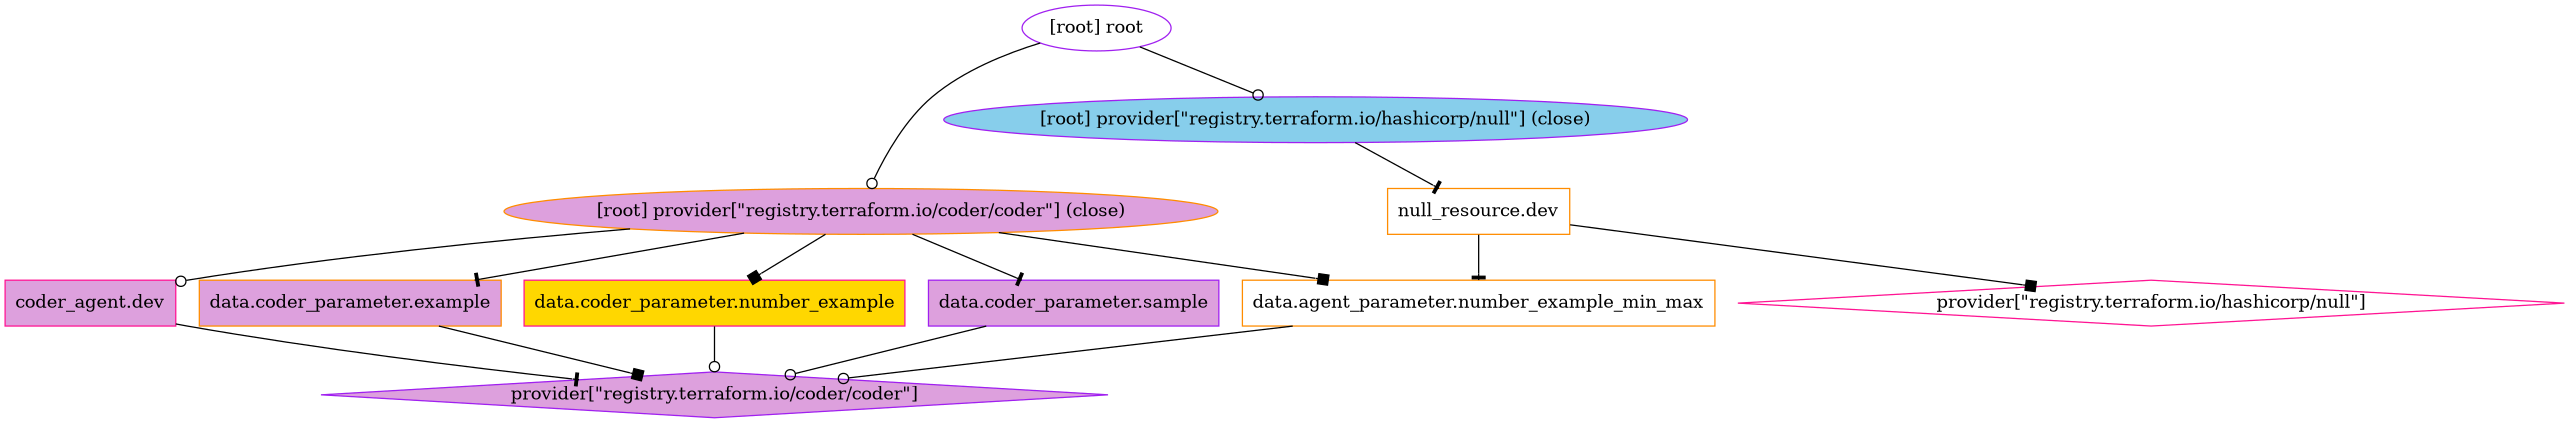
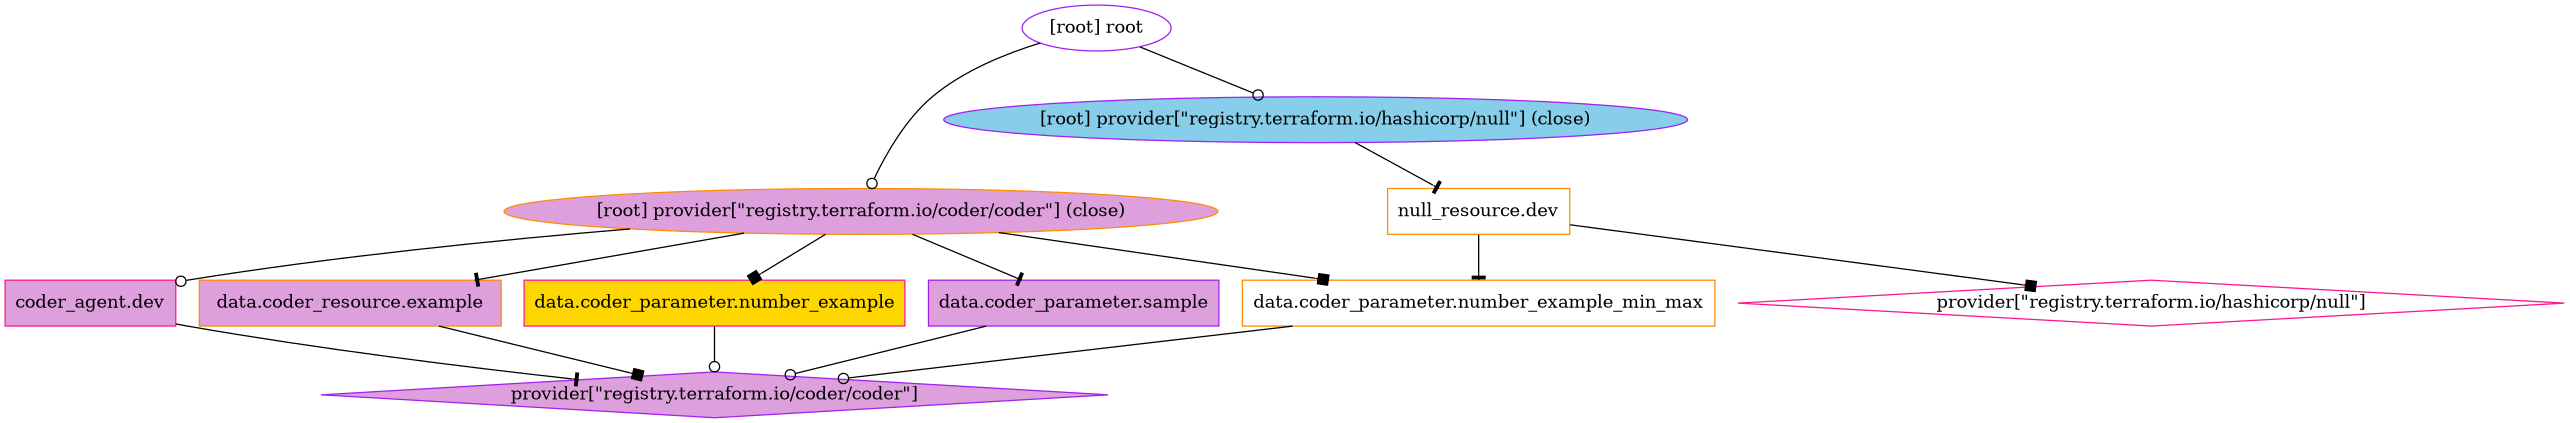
(350, 303) -> (350, 303)
(1479, 303) -> (1479, 303)
